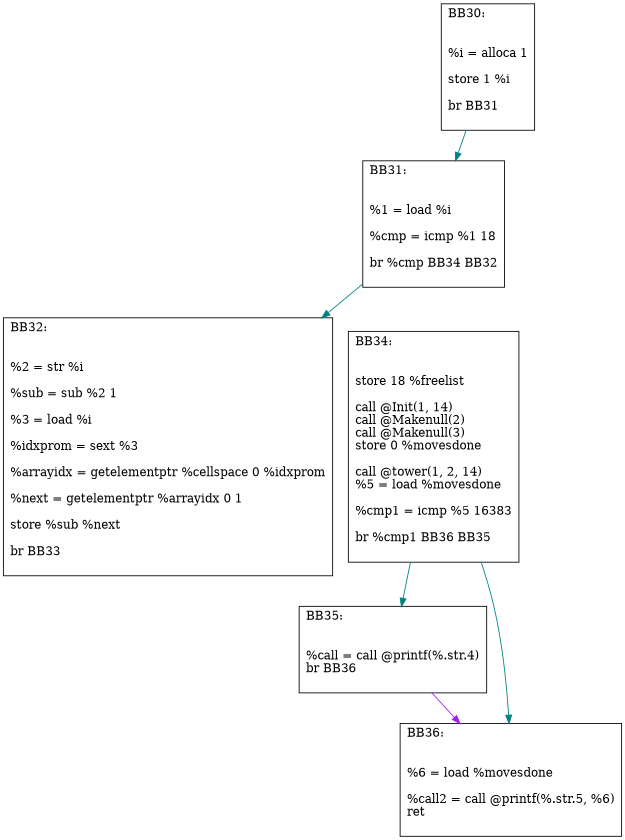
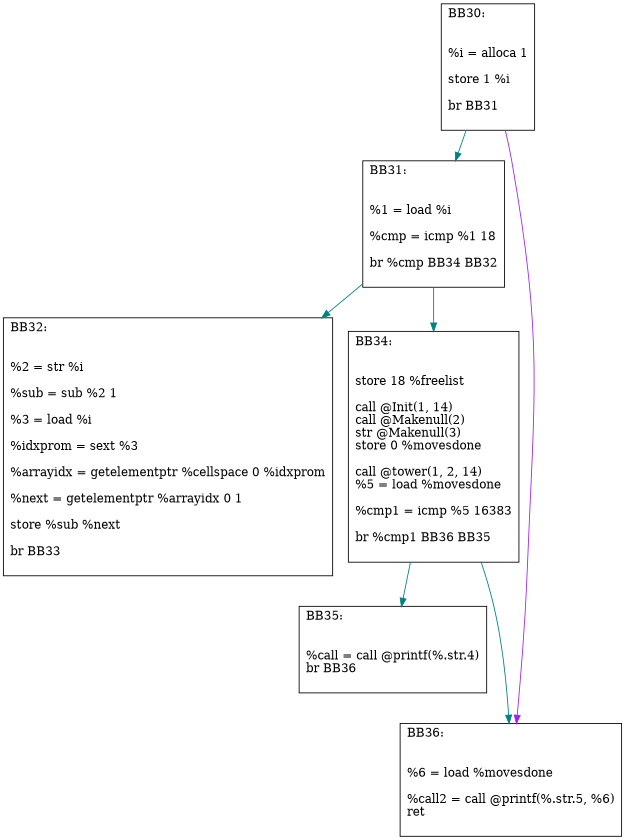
none -> (434, 305)
(410, 433) -> (408, 433)
(443, 705) -> (533, 422)
